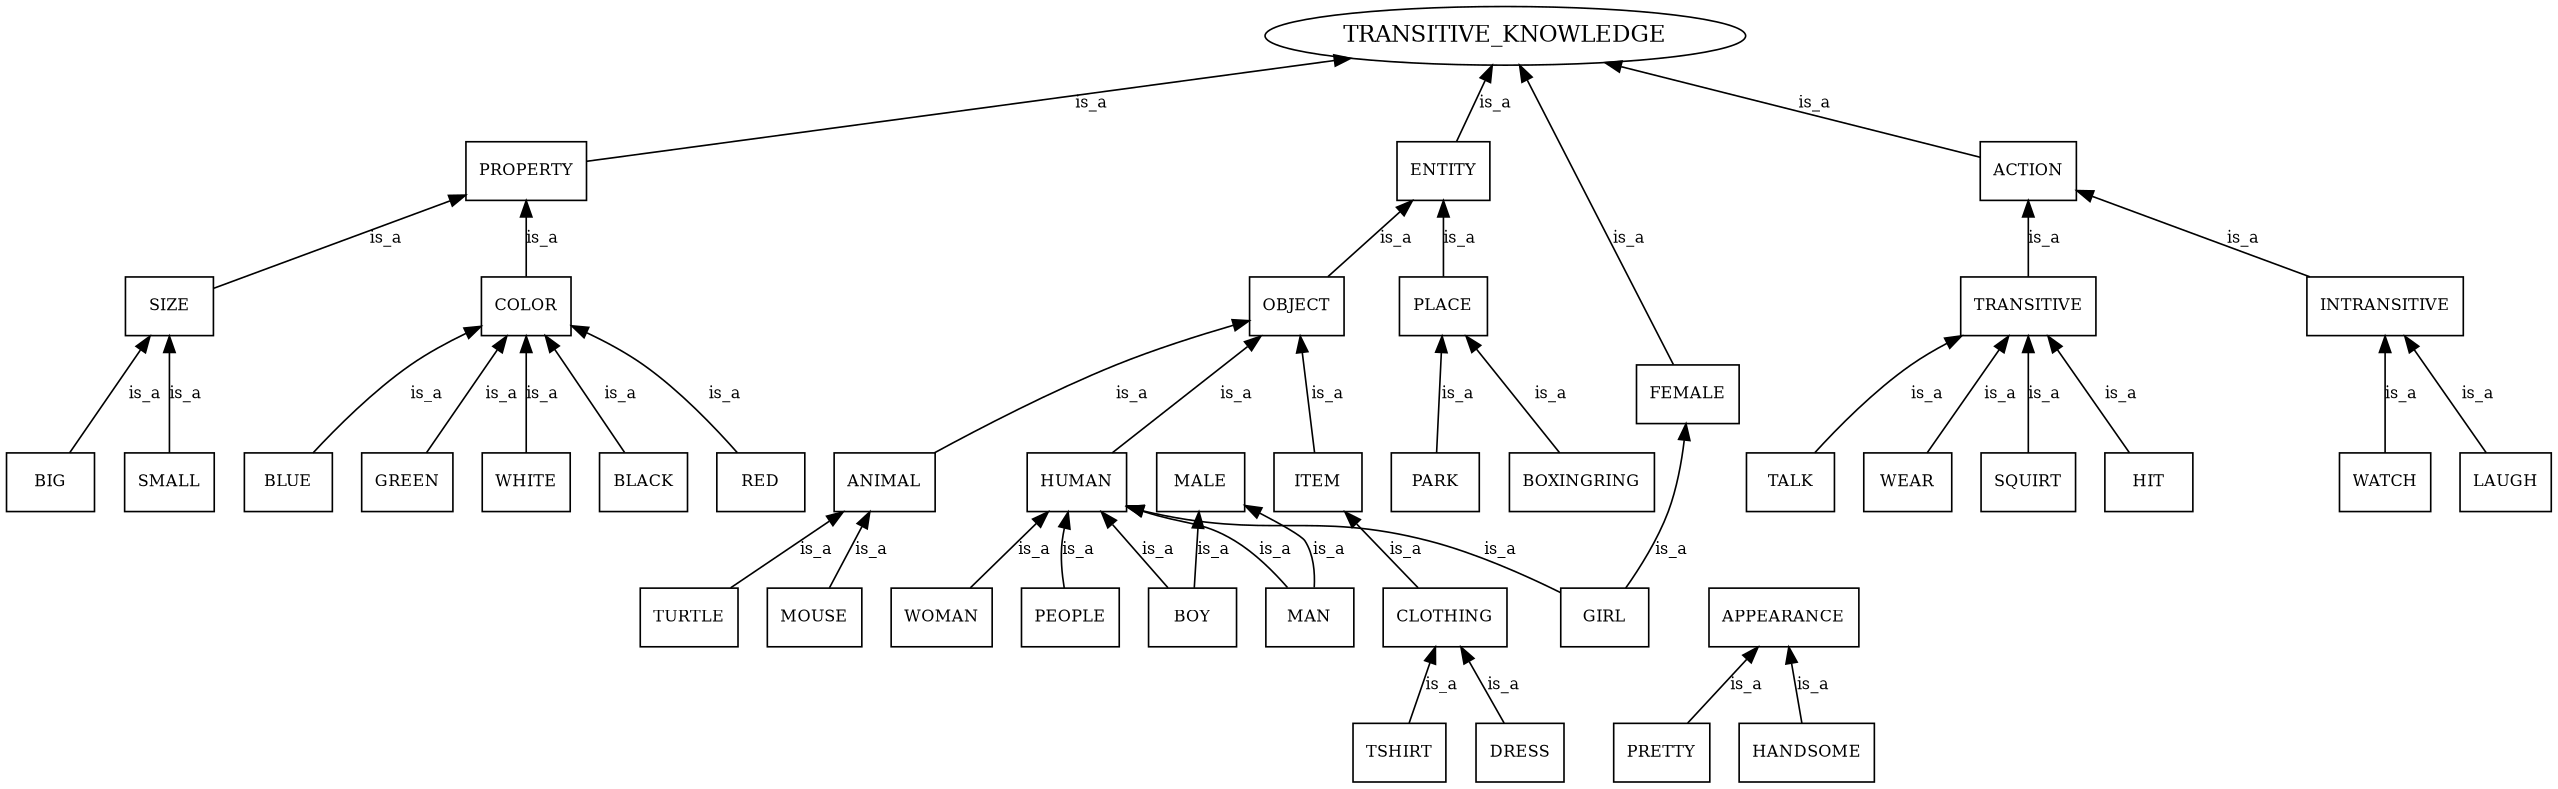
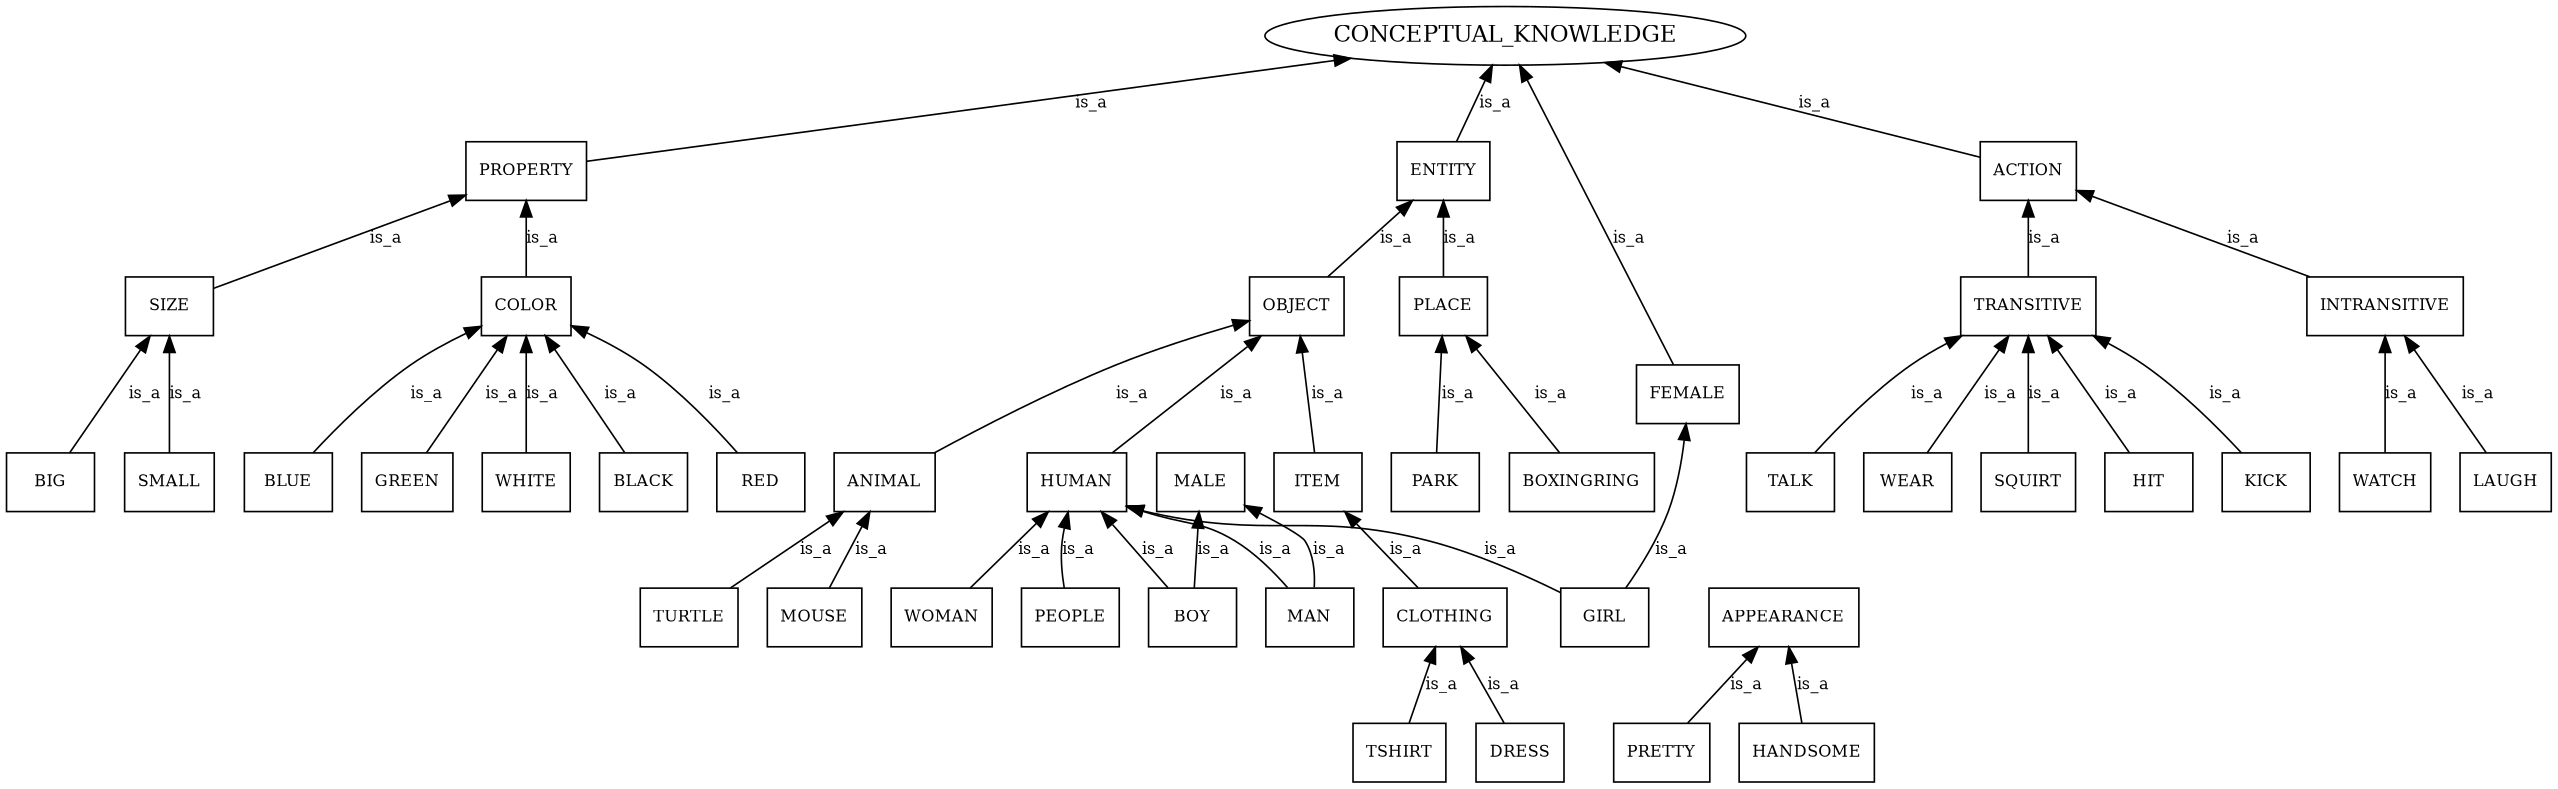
(1505, 36) -> (1505, 36)
none -> (2266, 482)
